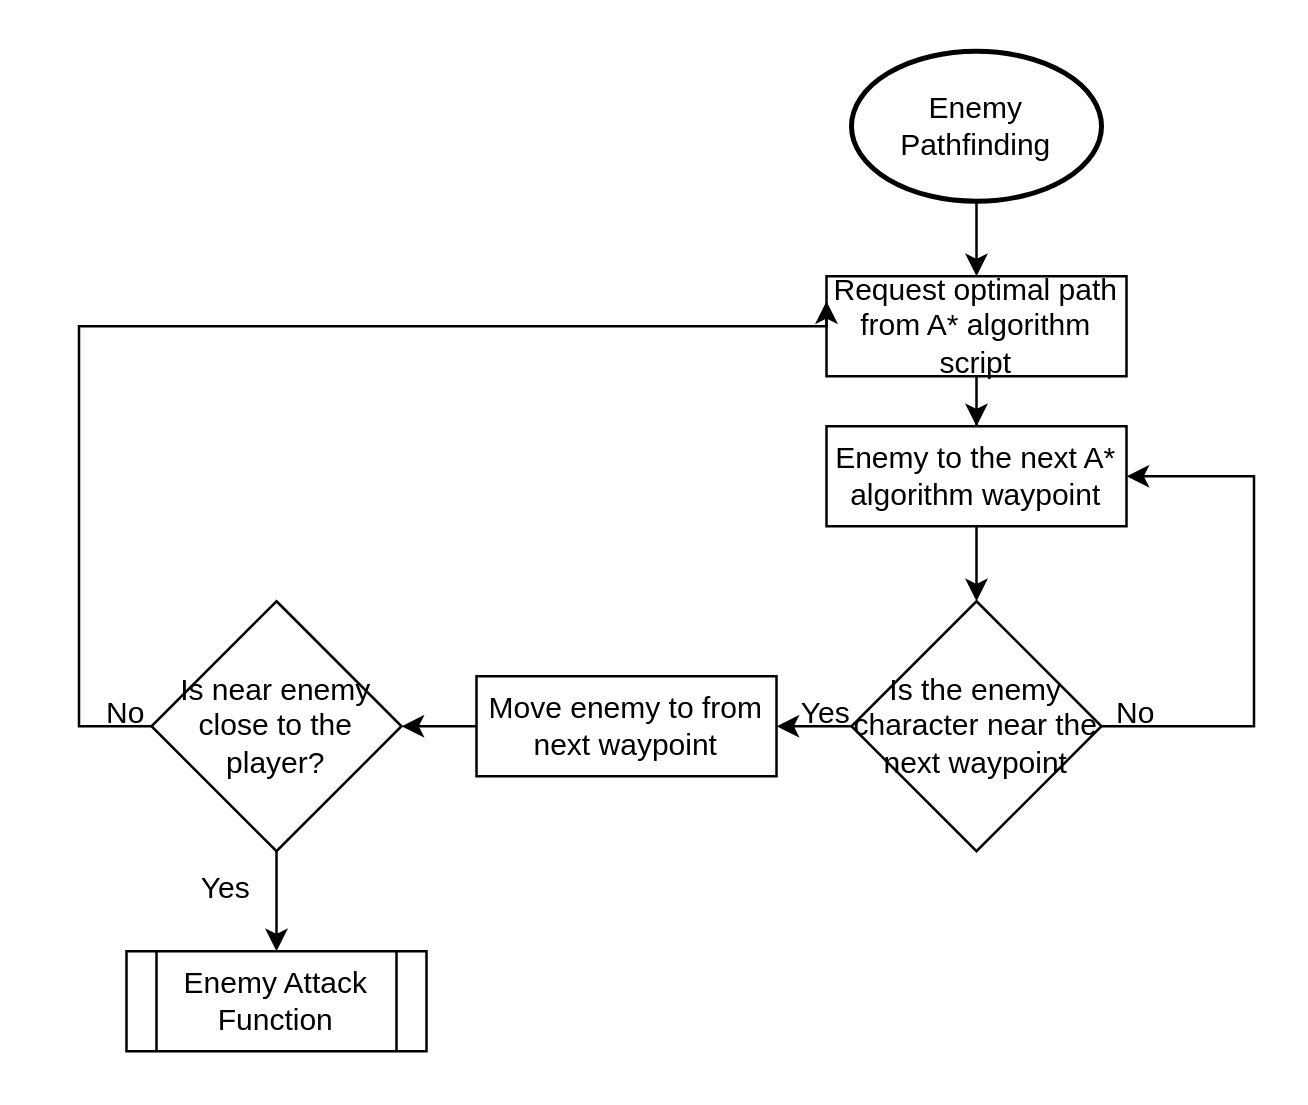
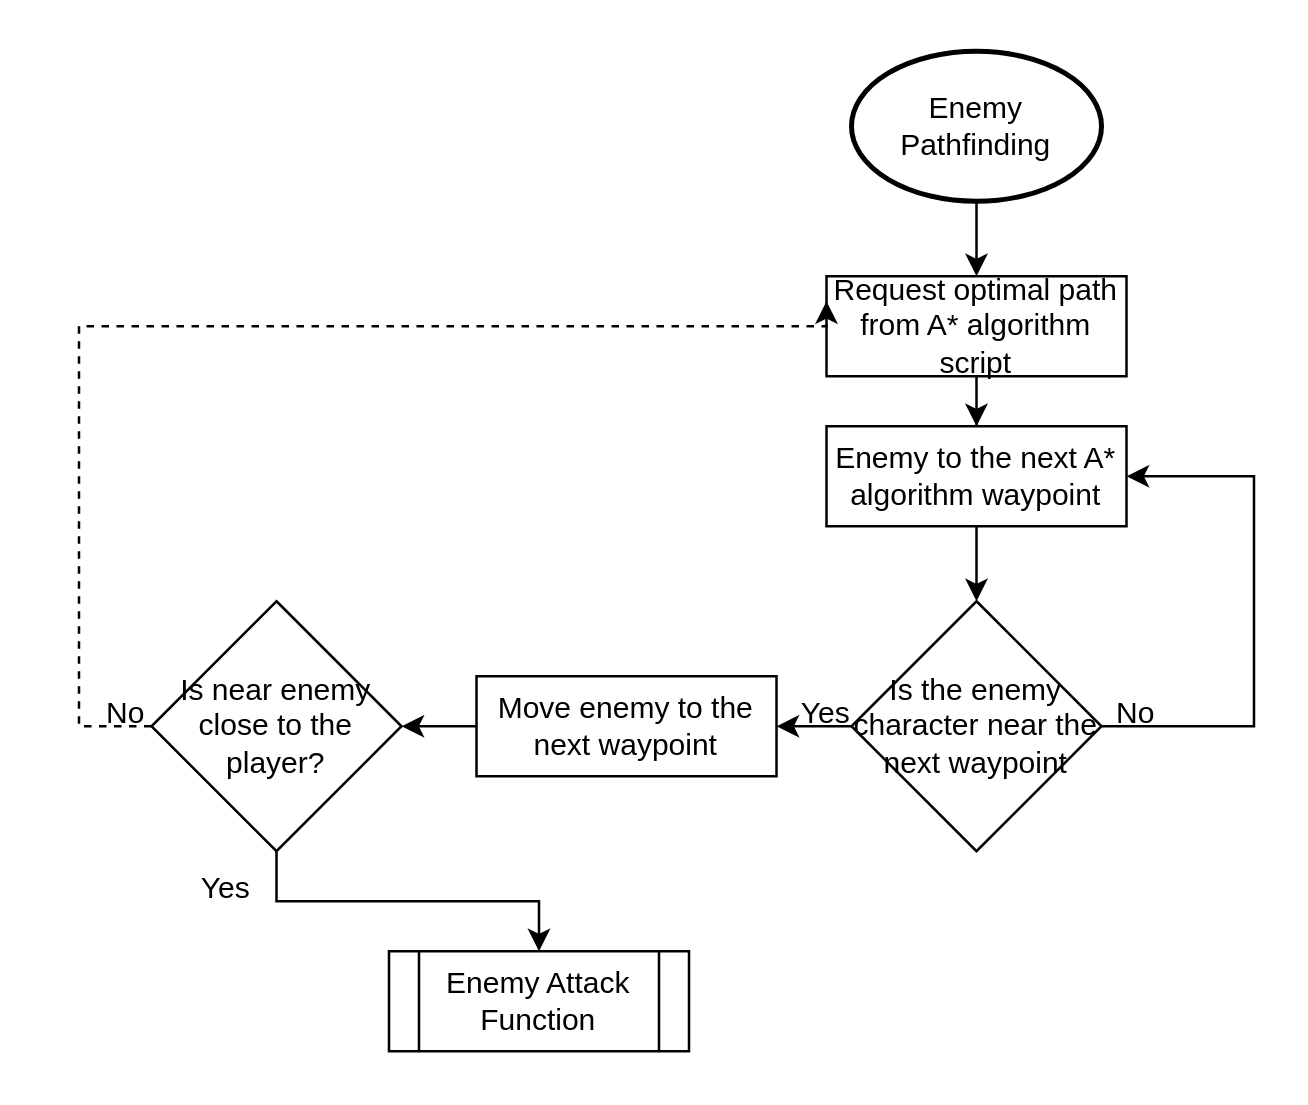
(217, 326) -> (217, 326)
(626, 726) -> (626, 726)
(276, 1001) -> (539, 1001)
